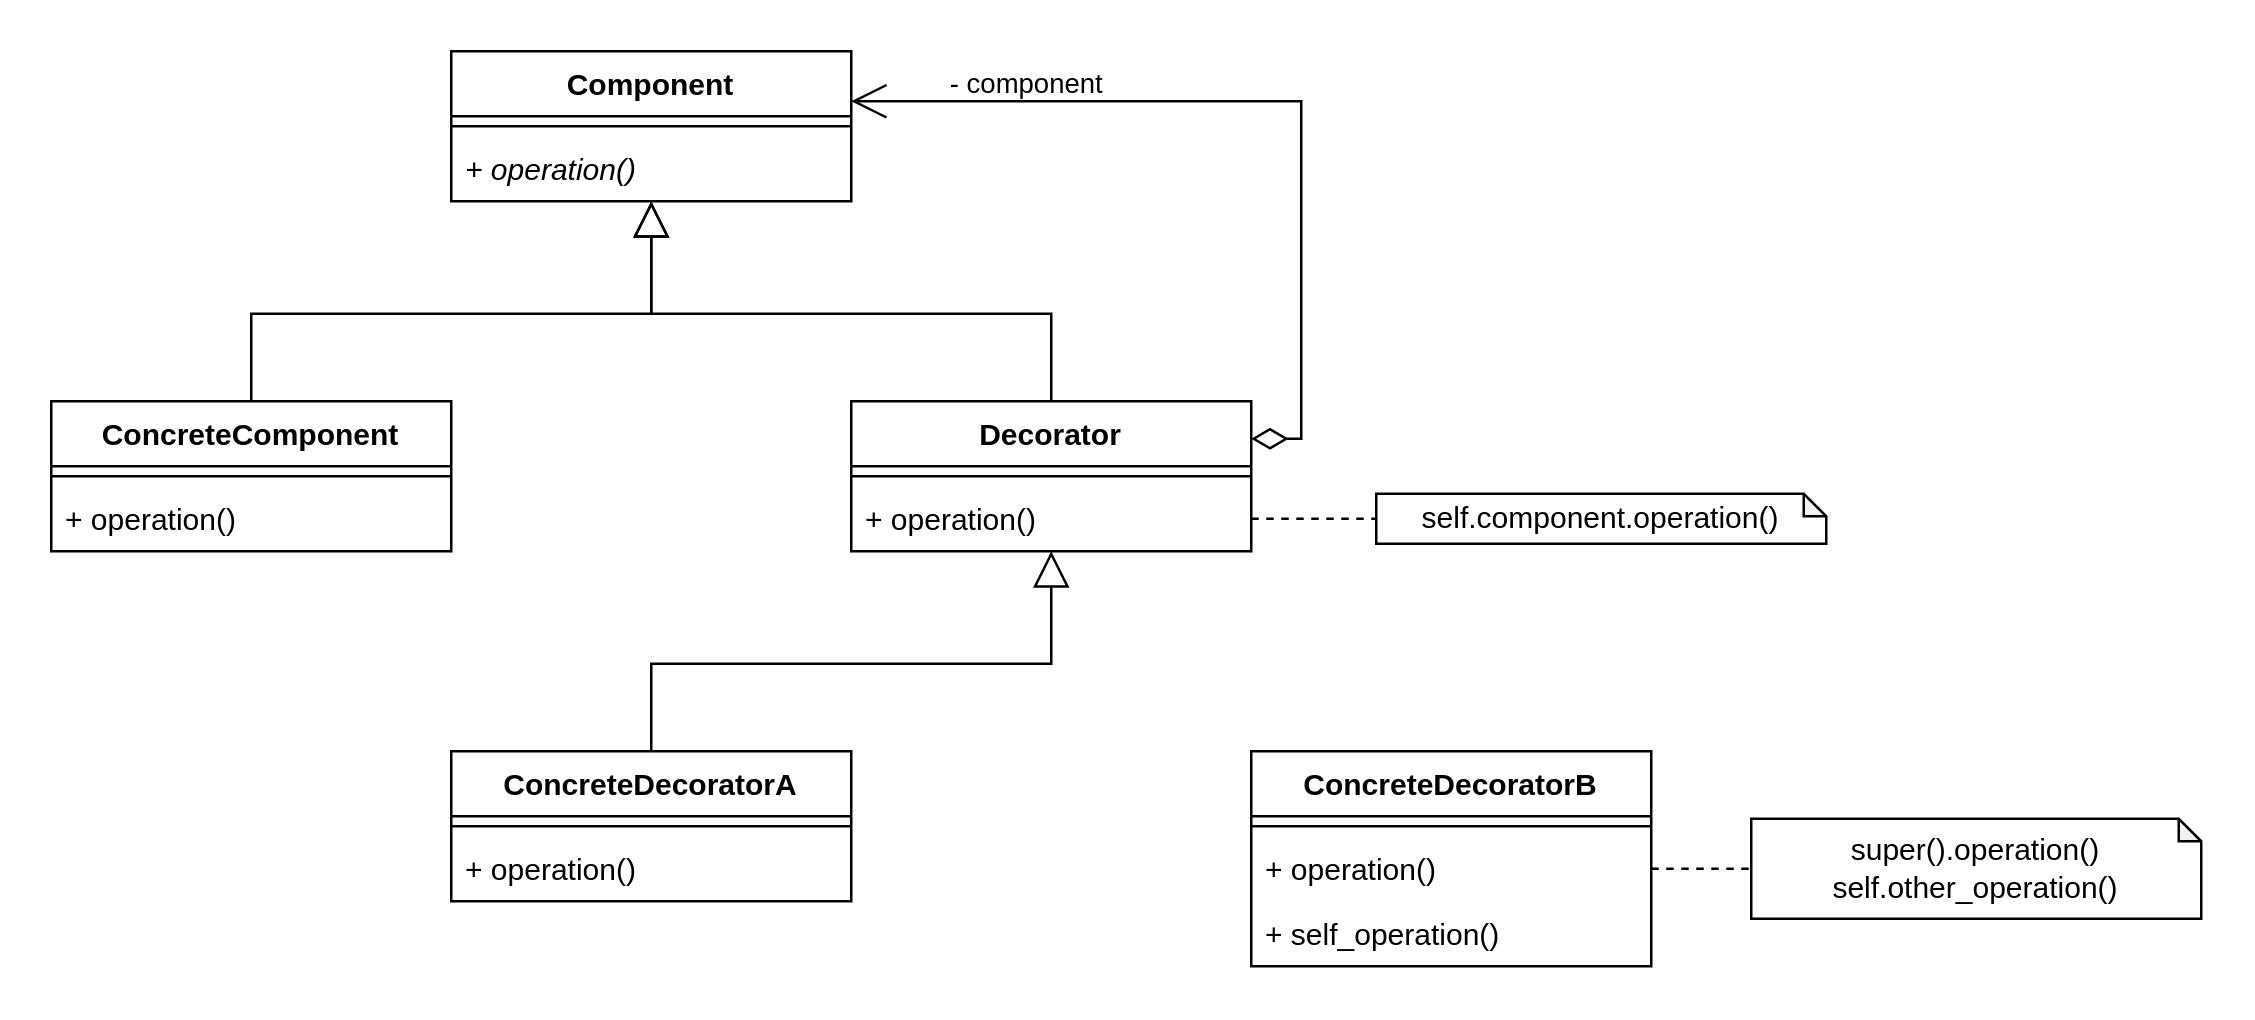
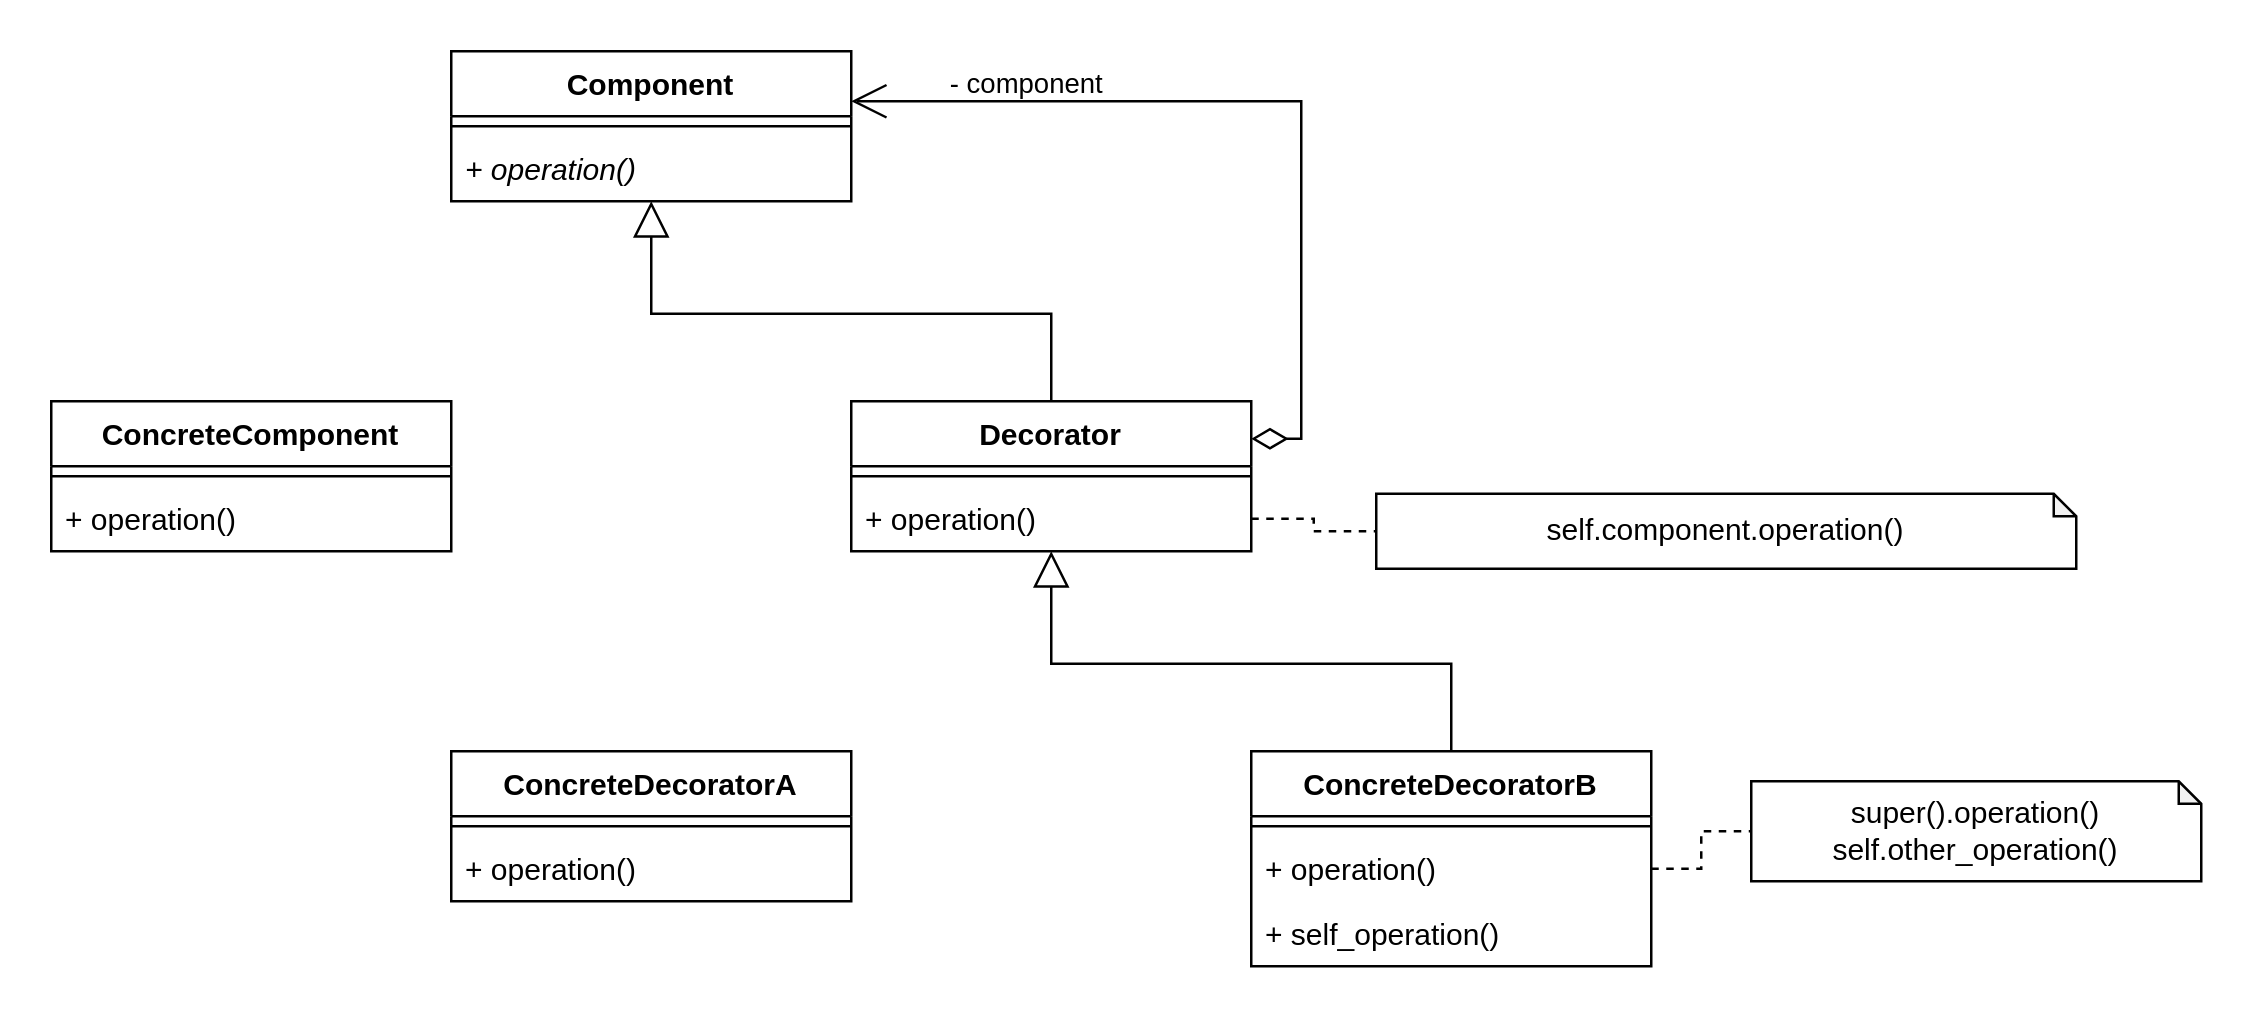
(407, 314) -> none
(1601, 519) -> (1726, 531)
(807, 664) -> none
none -> (1295, 664)
(1976, 869) -> (1976, 831)
